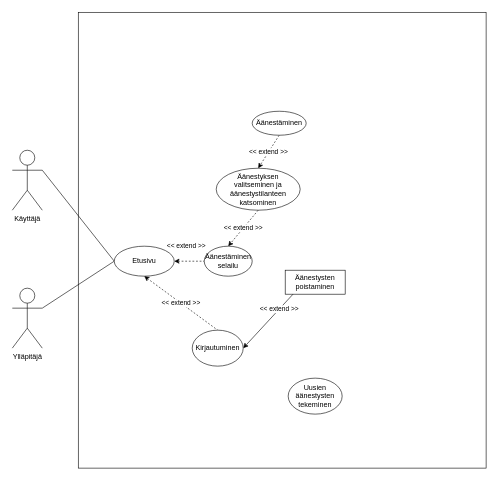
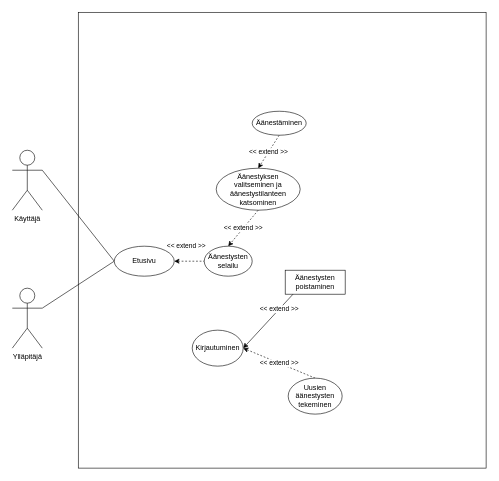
(228, 261) -> (228, 261)
(180, 302) -> none
none -> (282, 364)
